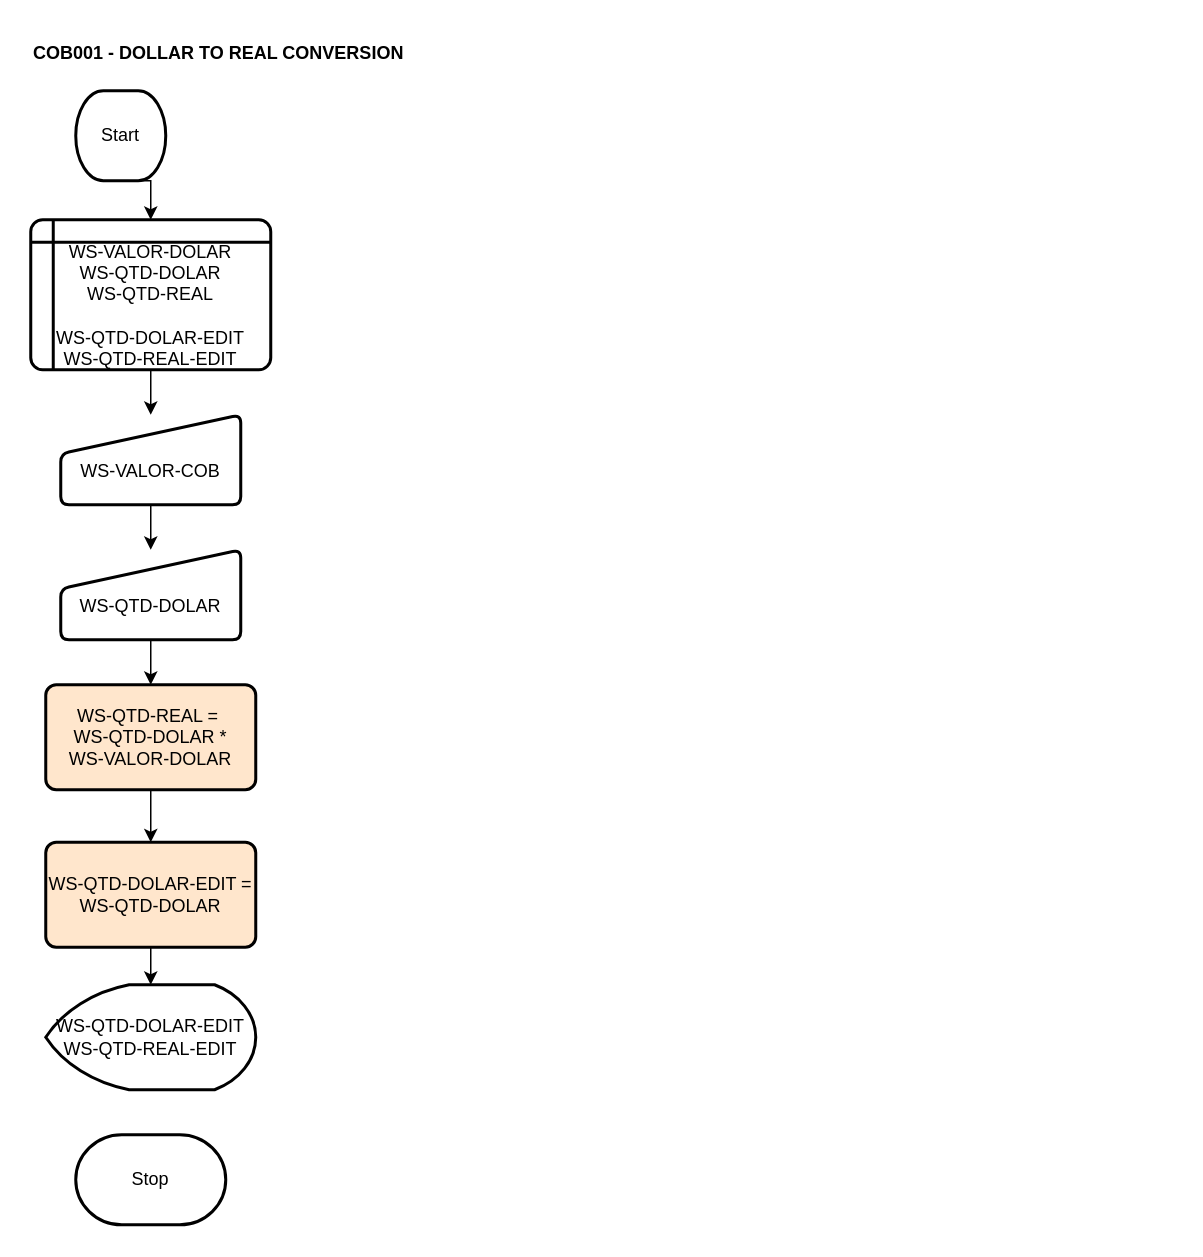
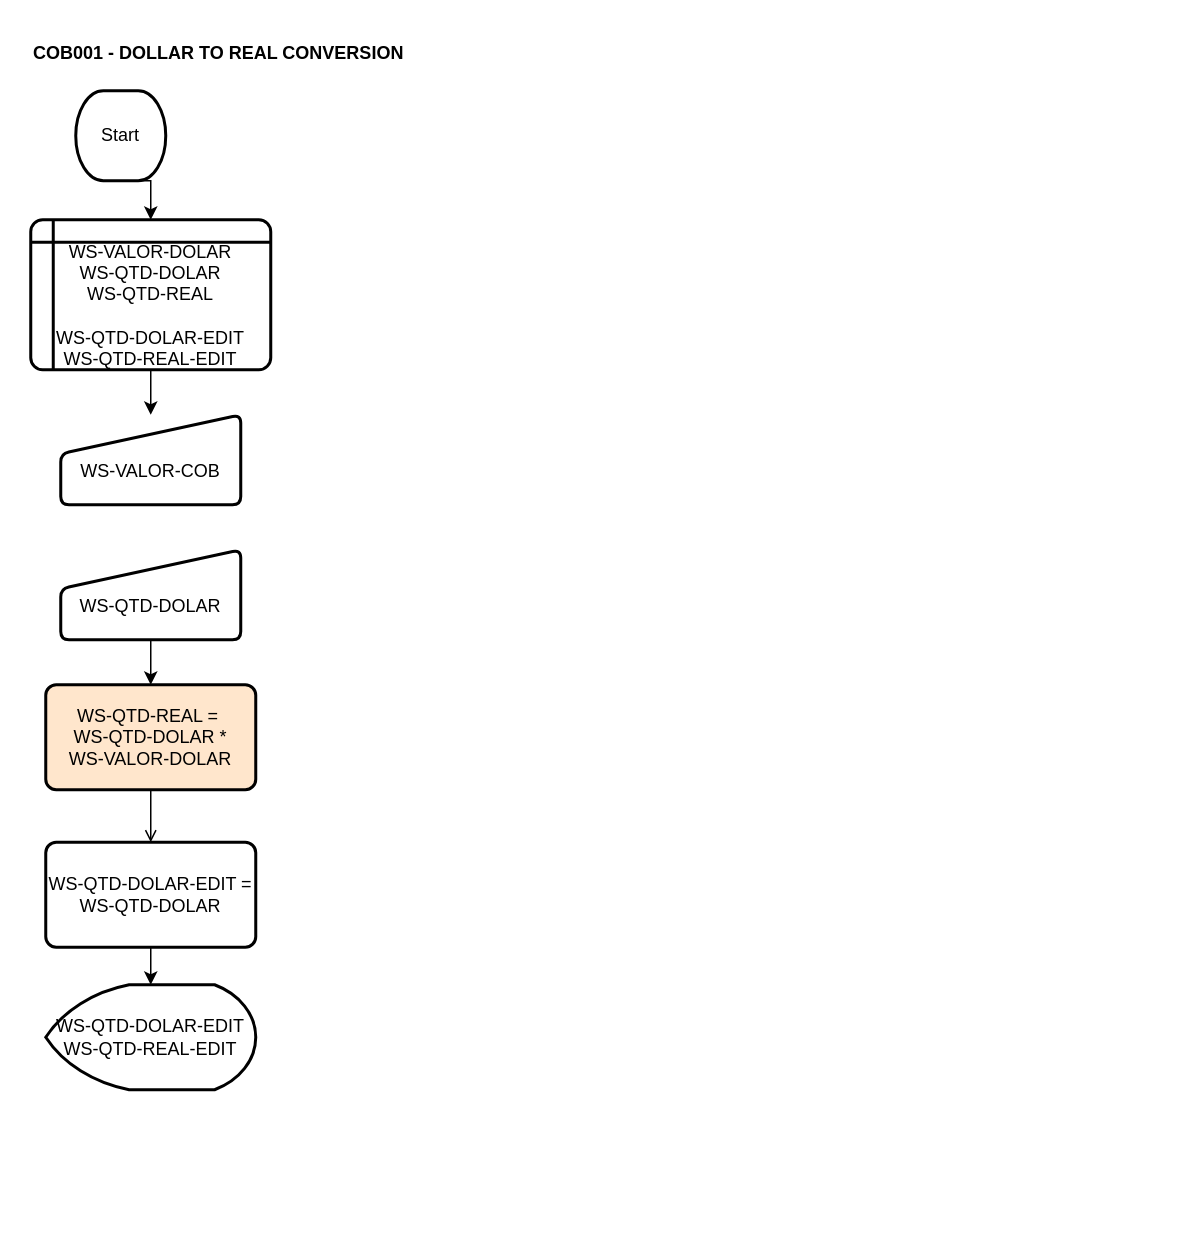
(151, 522) -> none
(151, 831) -> (151, 833)
(151, 895) -> (151, 895)
(151, 1180) -> none
